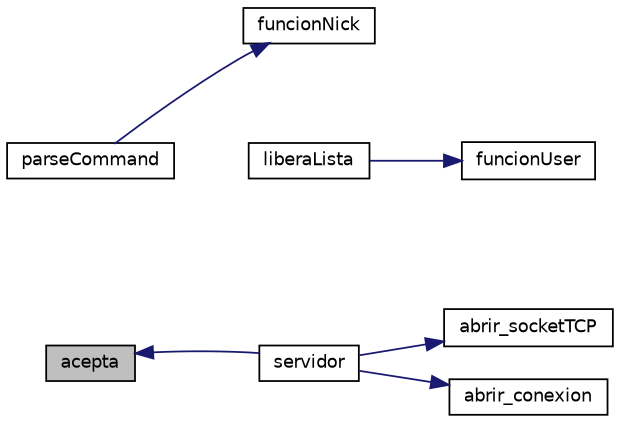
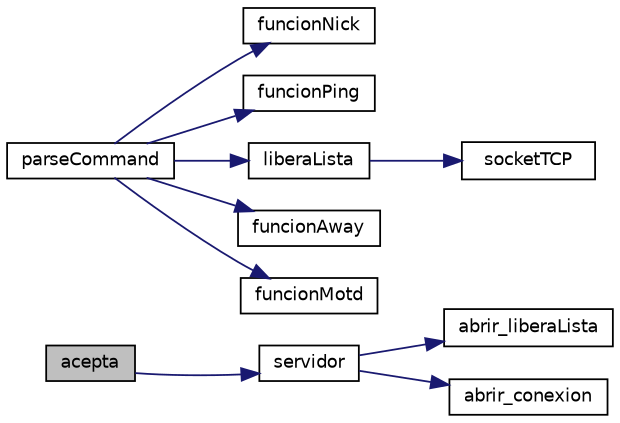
none -> (309, 93)
none -> (202, 161)
(528, 161) -> (528, 161)
none -> (309, 228)
none -> (309, 296)
(528, 328) -> (528, 328)
(206, 351) -> (188, 375)
